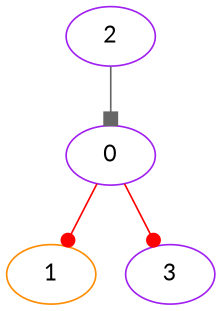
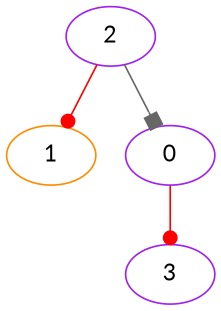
(84, 209) -> (84, 90)
